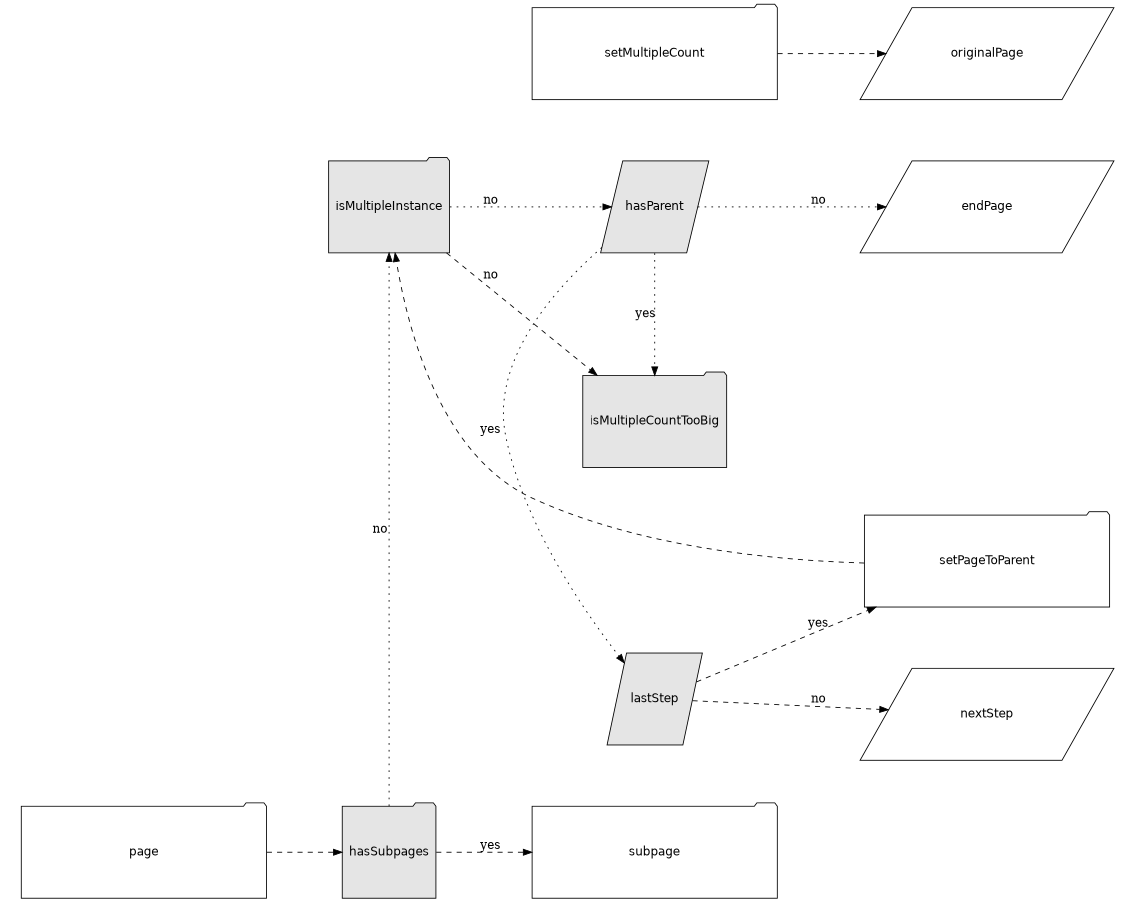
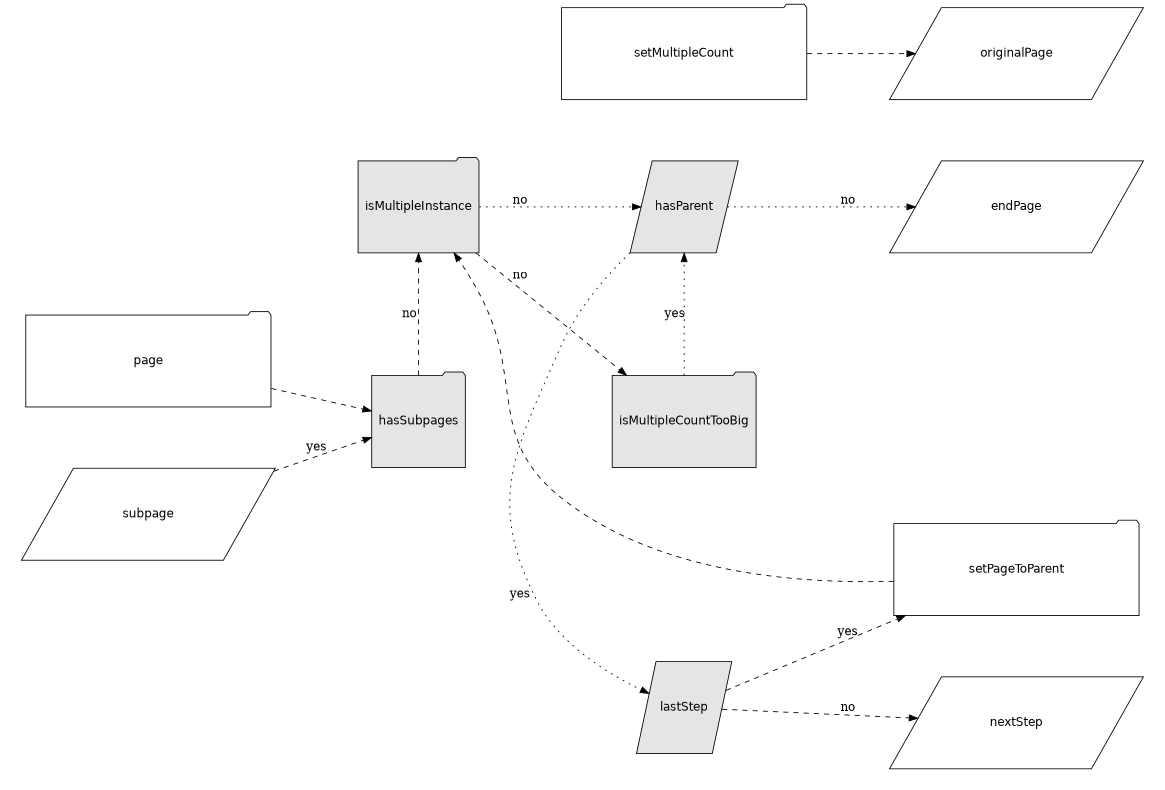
(655, 310) -> (684, 319)
(389, 534) -> (419, 319)
(480, 852) -> (319, 456)
(655, 852) -> (148, 514)
